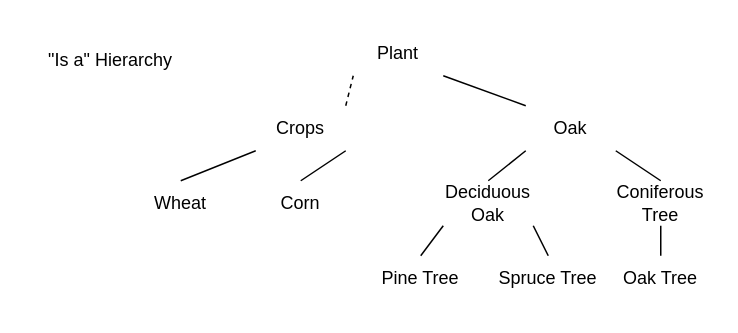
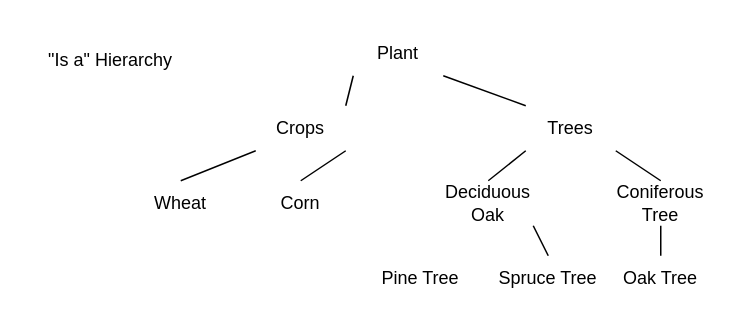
(350, 90) -> (350, 90)
(571, 128) -> (571, 128)
(432, 241) -> none
